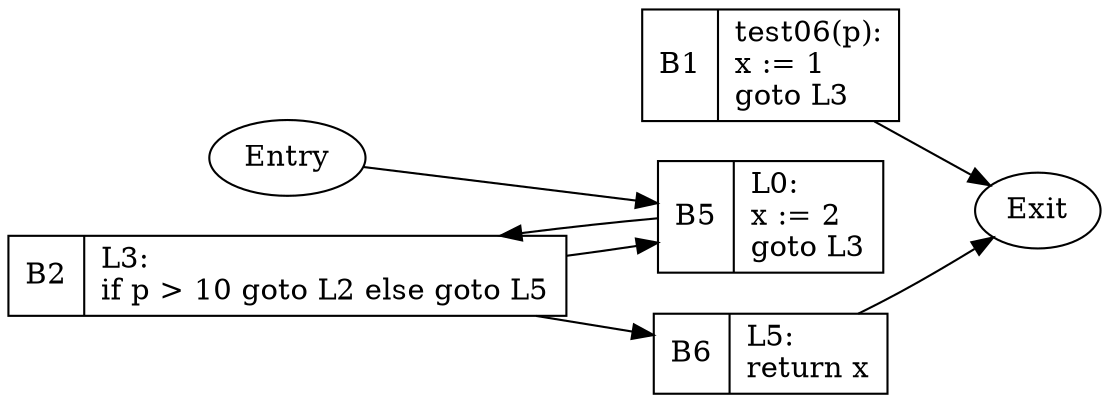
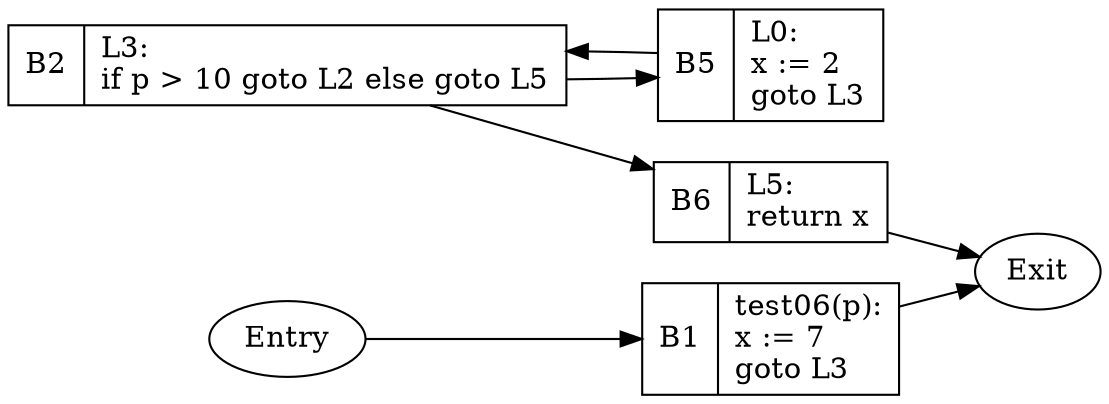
(780, 64) -> (780, 338)
(500, 184) -> (493, 339)
